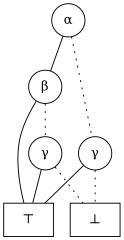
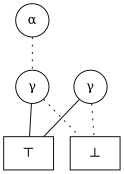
(45, 87) -> none
